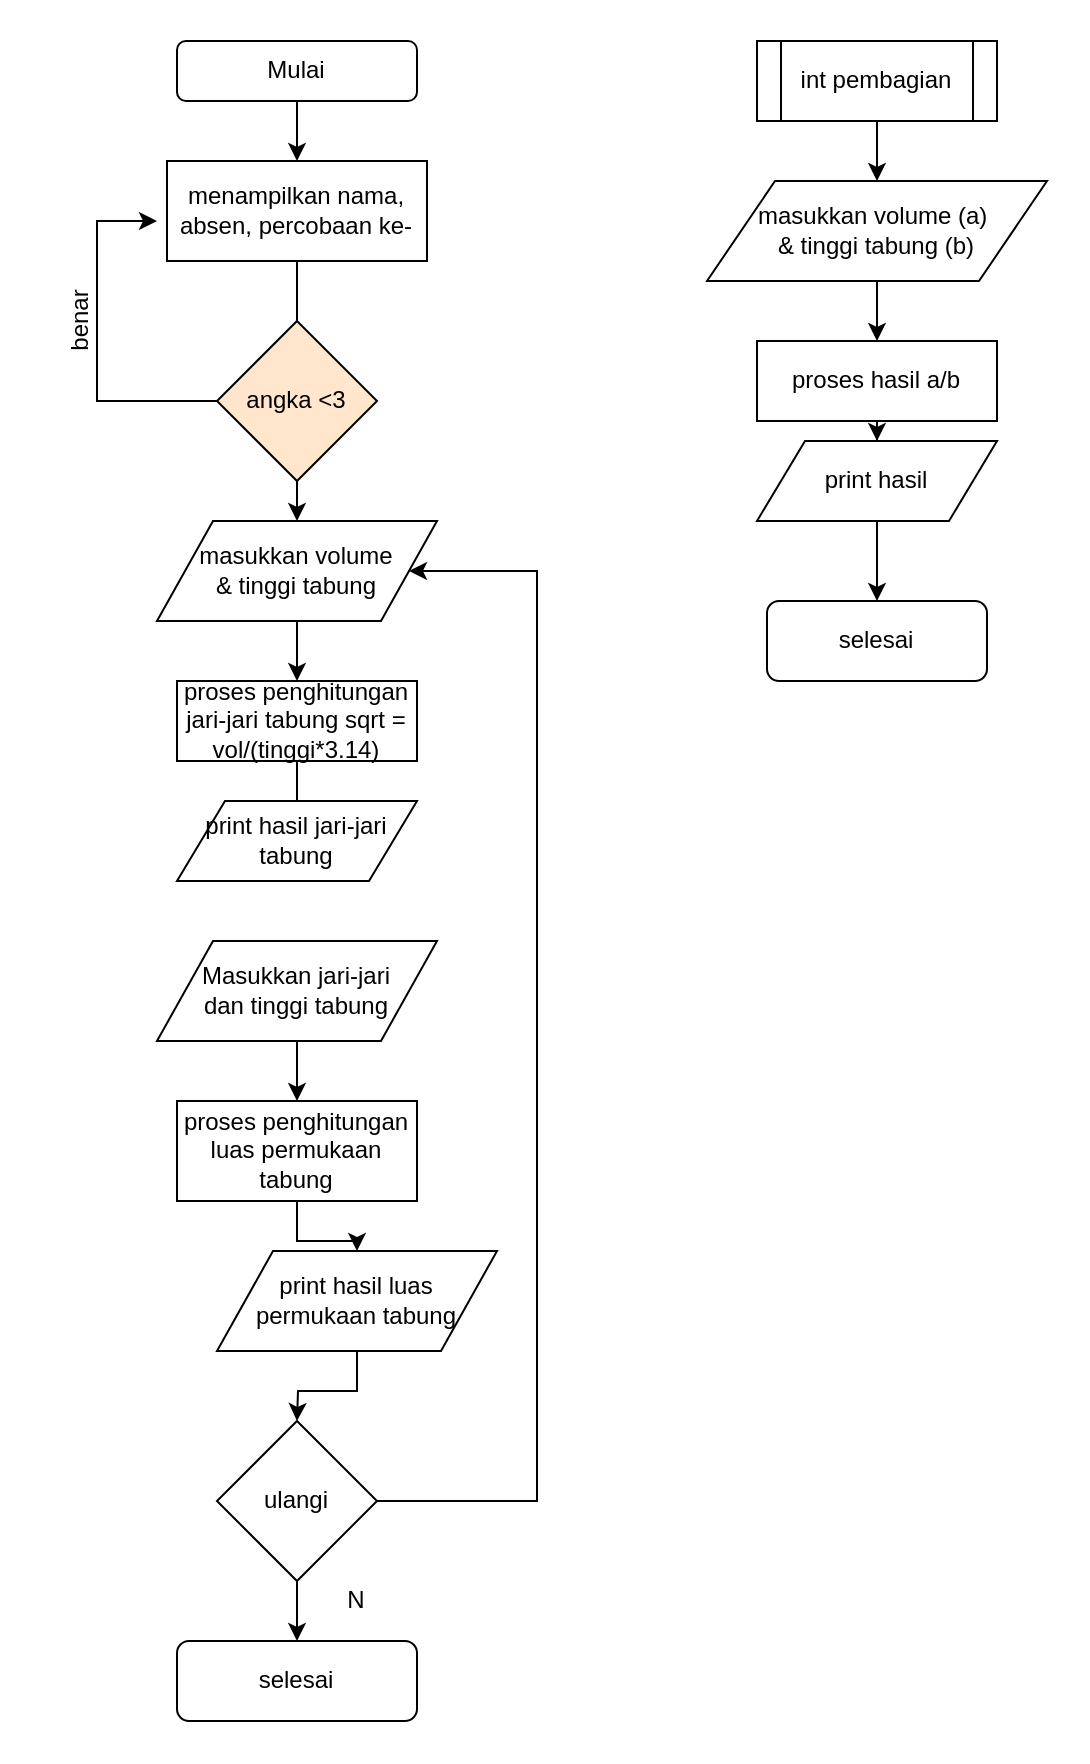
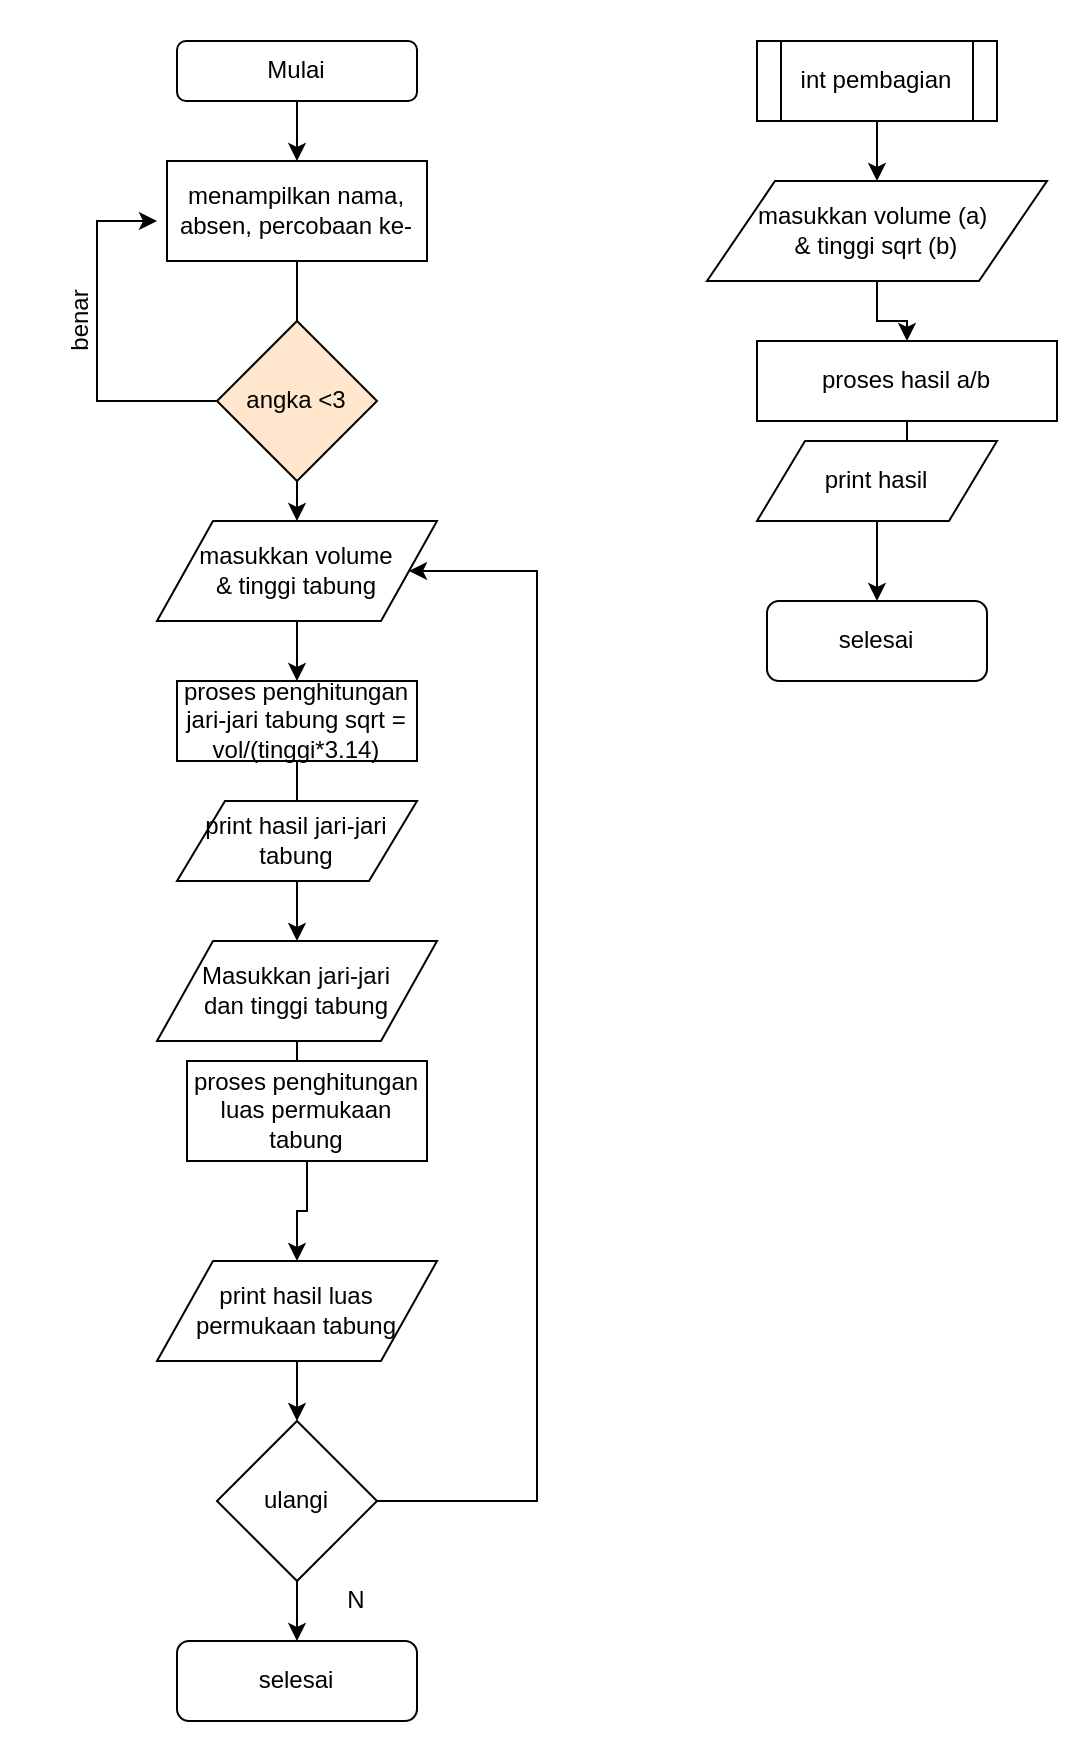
(877, 231) -> (877, 231)
(877, 381) -> (907, 381)
none -> (297, 918)
(297, 1151) -> (307, 1111)
(357, 1301) -> (297, 1311)
